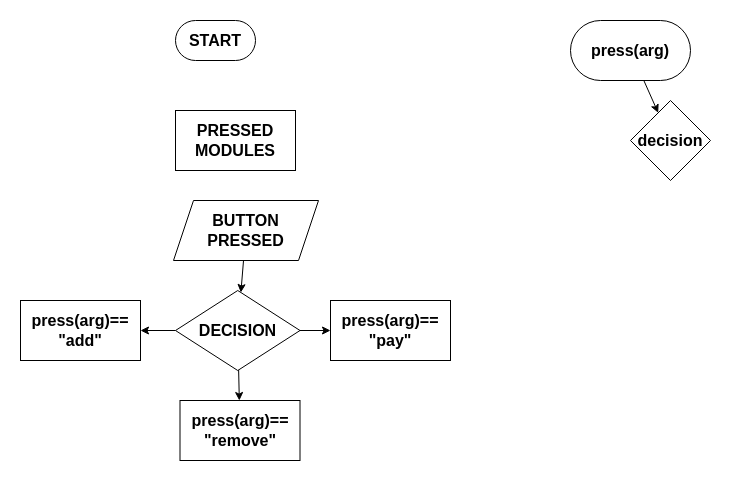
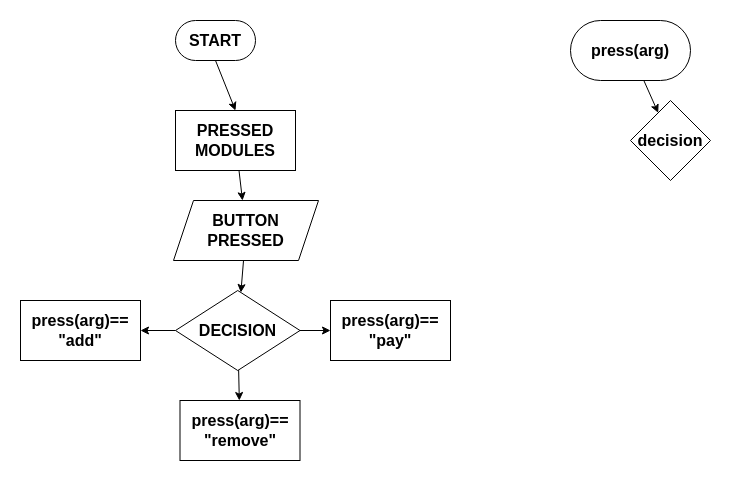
none -> (224, 82)
none -> (240, 182)
